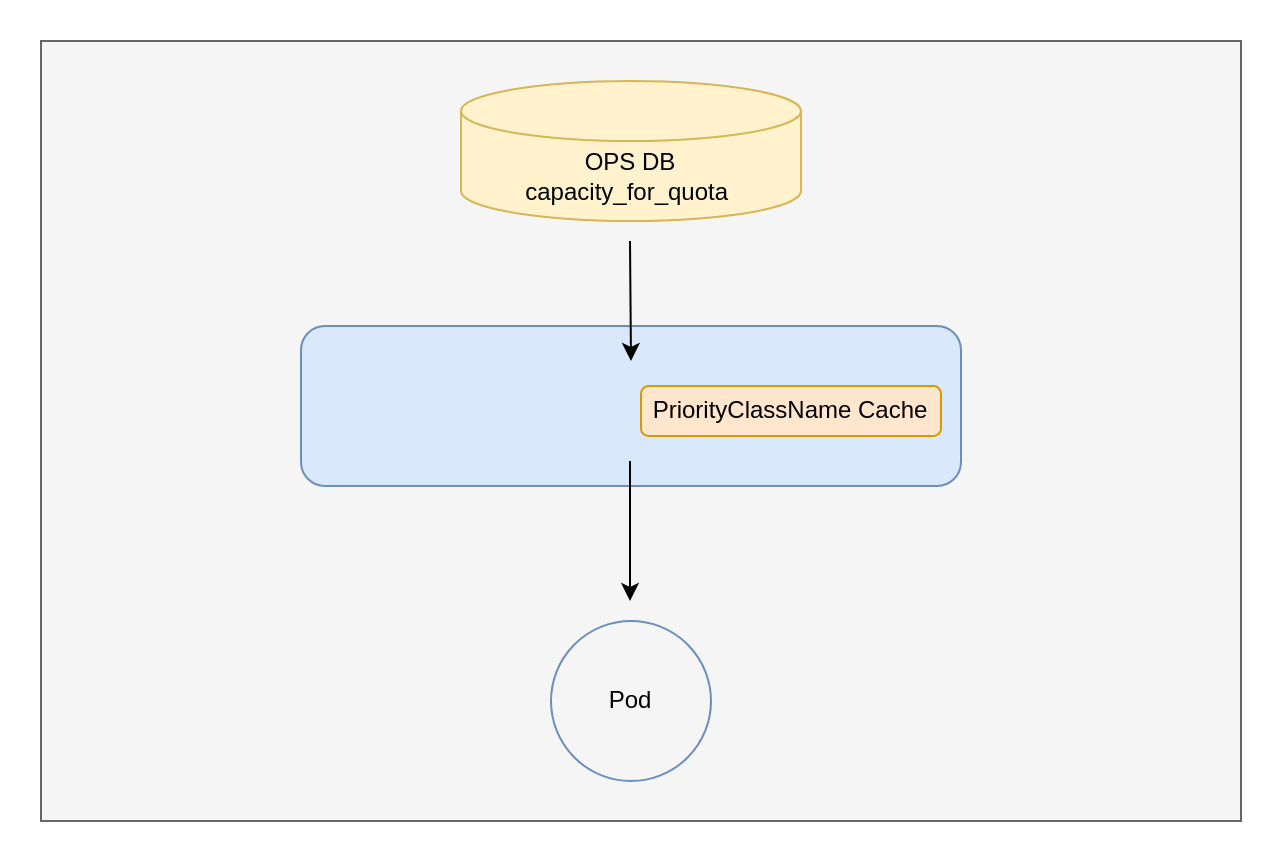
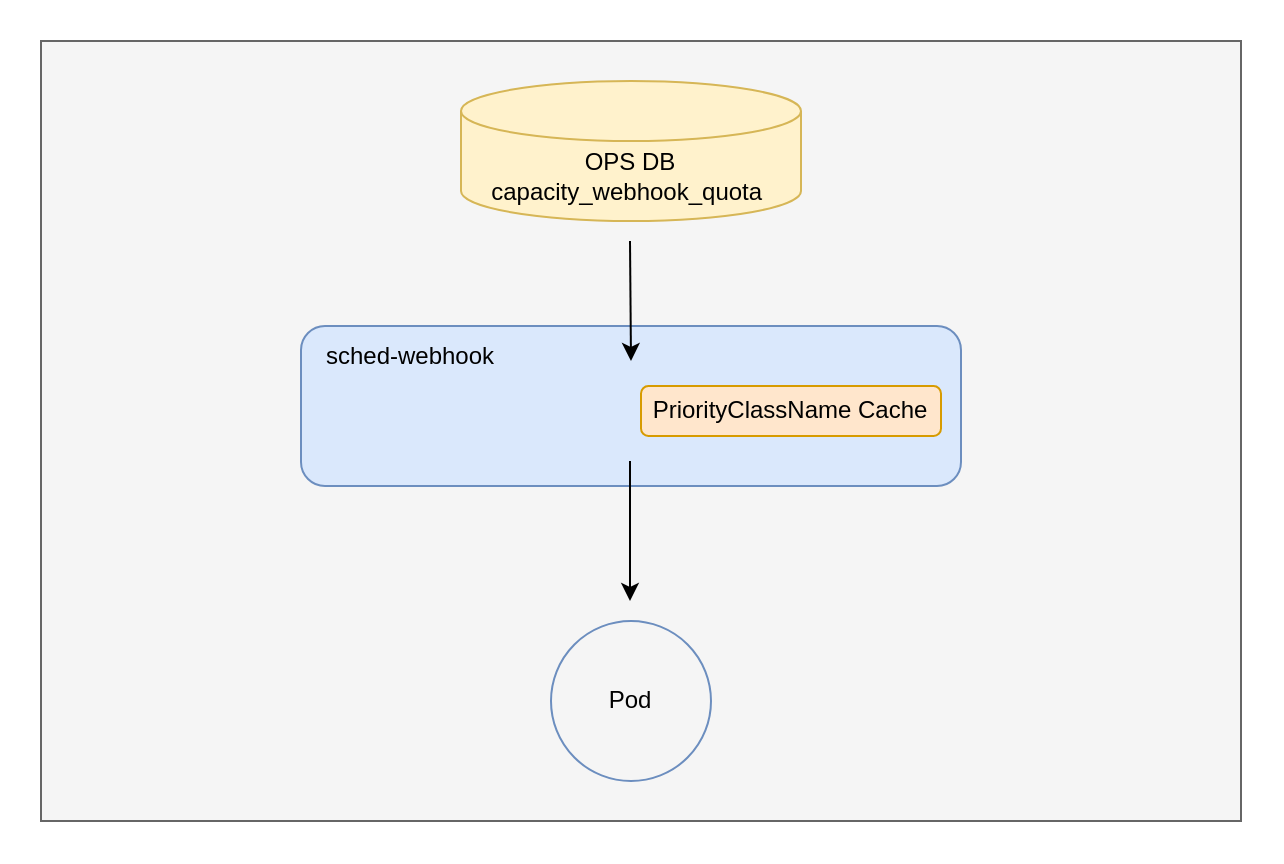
(631, 177) -> (631, 177)
none -> (411, 356)
